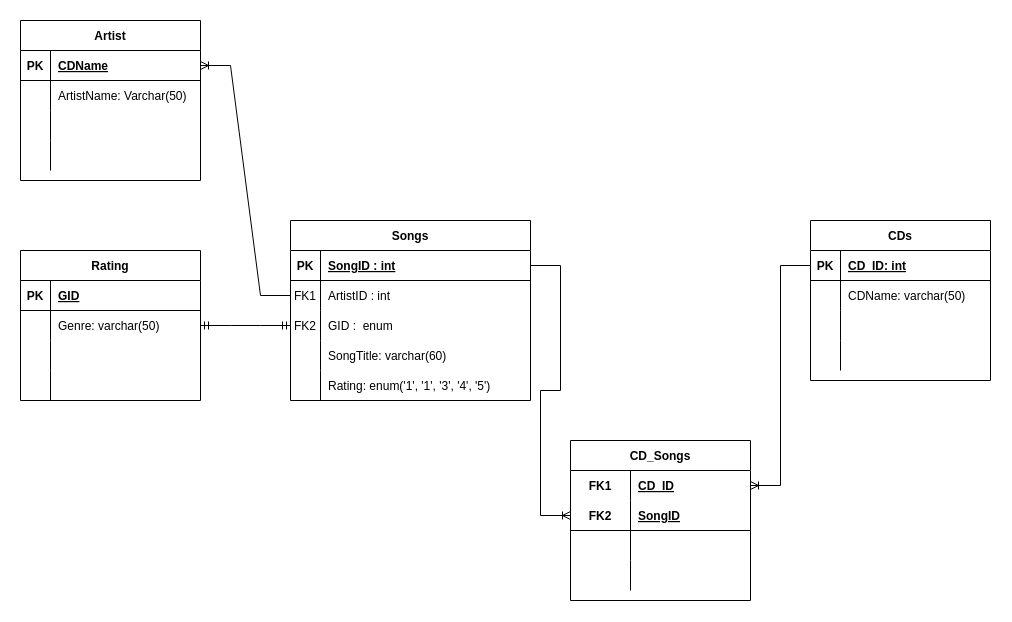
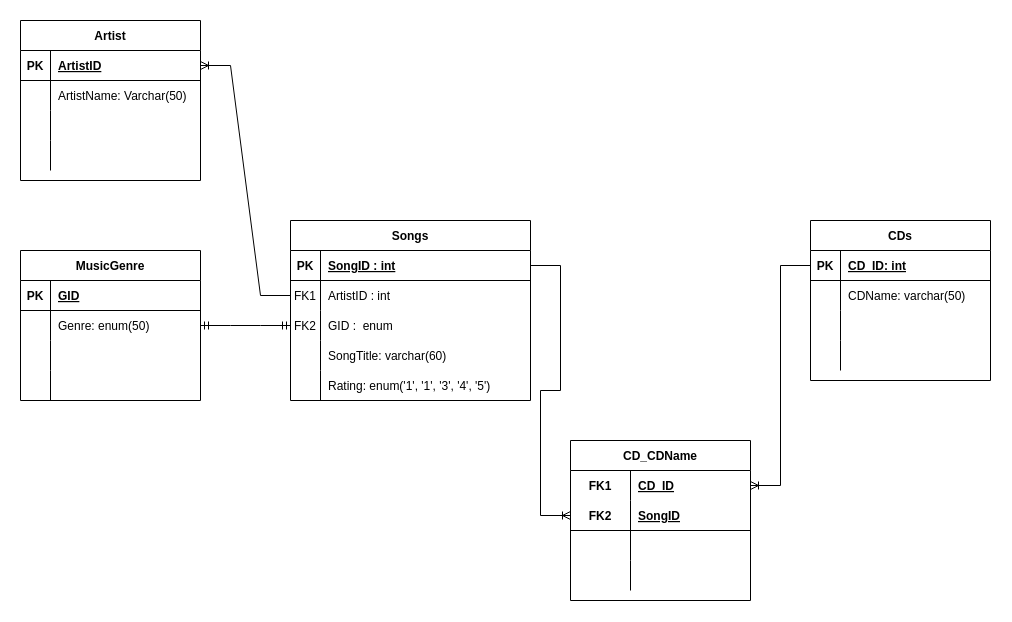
(78, 66) -> (83, 66)
(110, 266) -> (110, 266)
(115, 326) -> (105, 326)
(660, 456) -> (660, 456)
